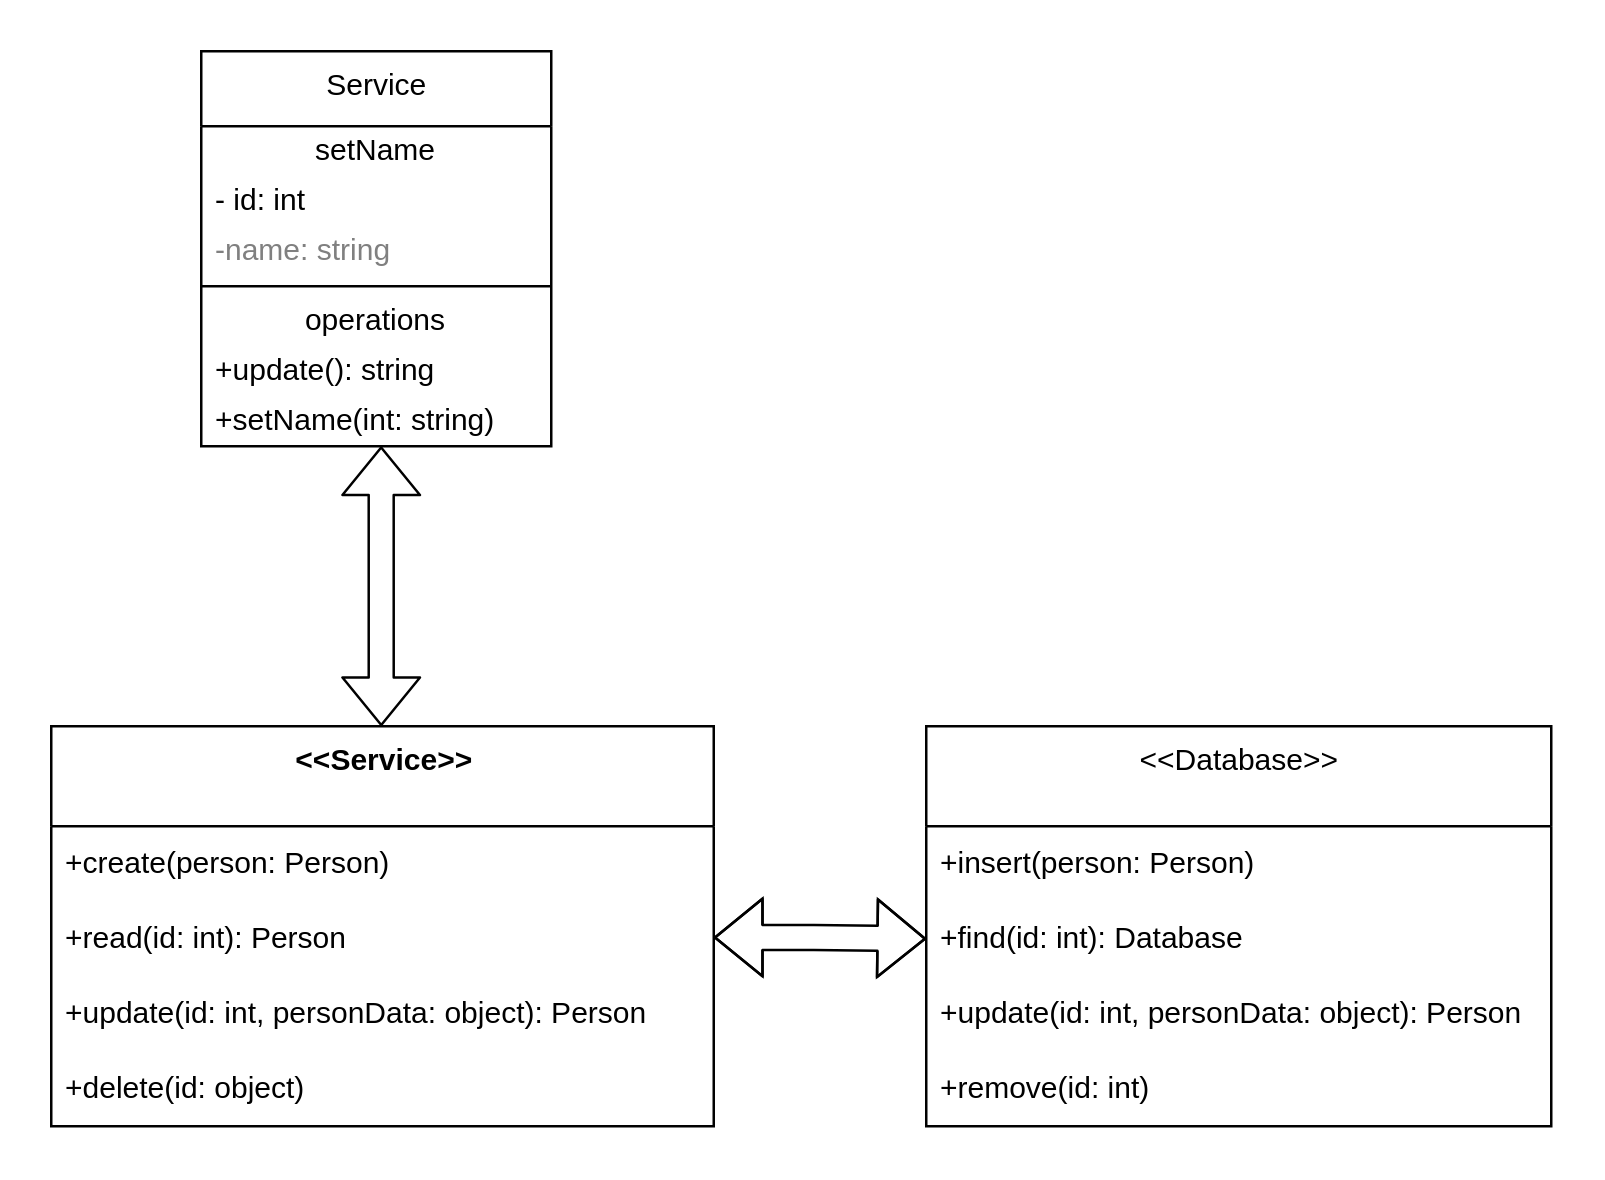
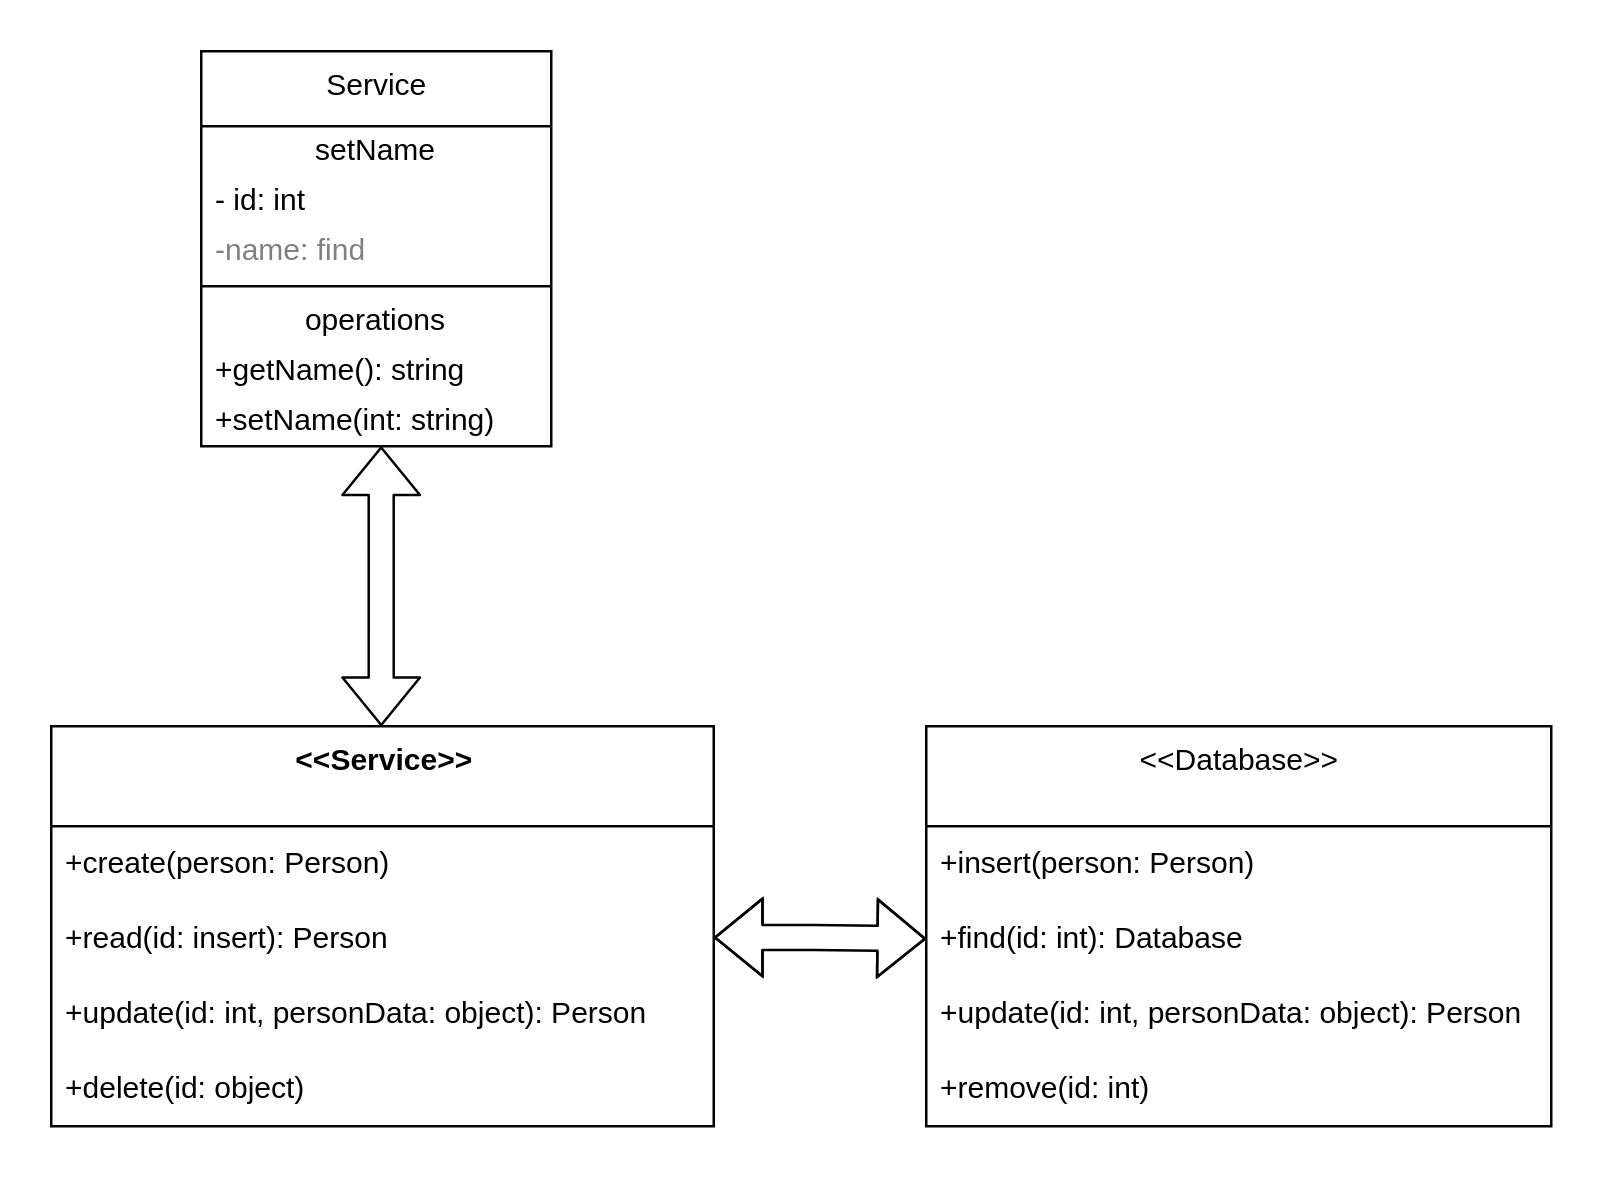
(314, 251) -> (297, 251)
(347, 371) -> (356, 371)
(228, 939) -> (253, 939)
